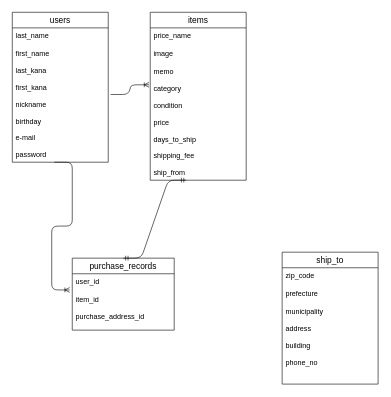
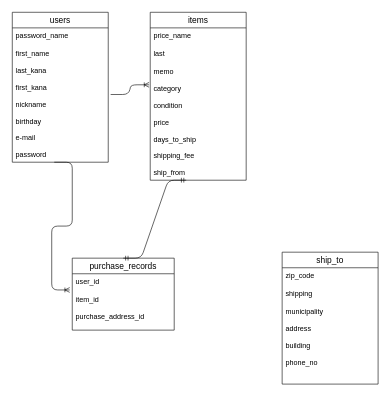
(33, 36) -> (42, 36)
(163, 54) -> (161, 54)
(306, 294) -> (300, 294)
